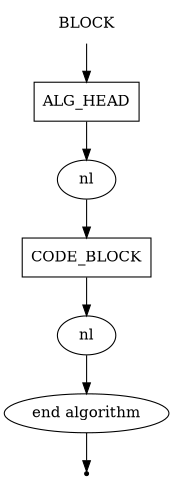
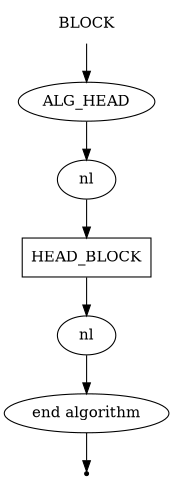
(87, 102) -> (87, 102)
(87, 258) -> (87, 258)
